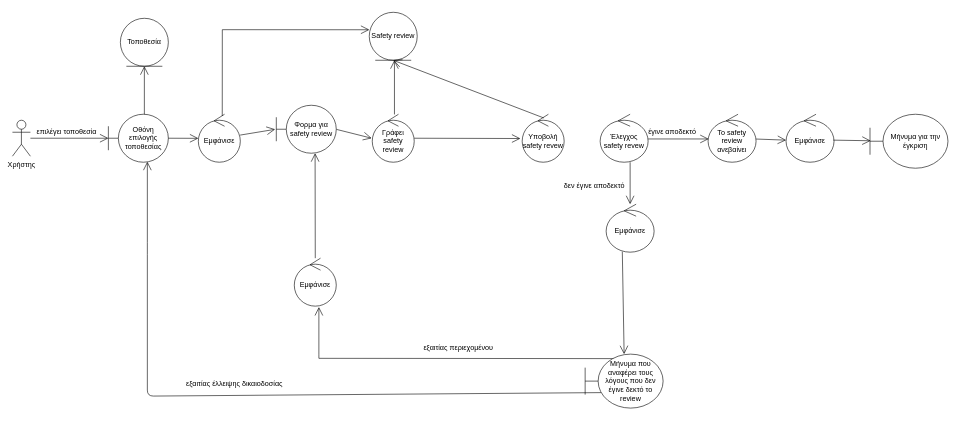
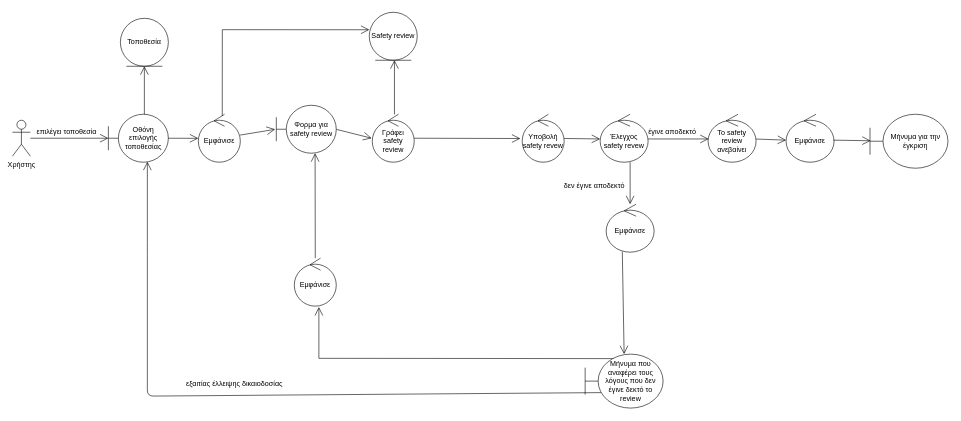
(469, 89) -> none
none -> (582, 139)
(459, 348) -> none
